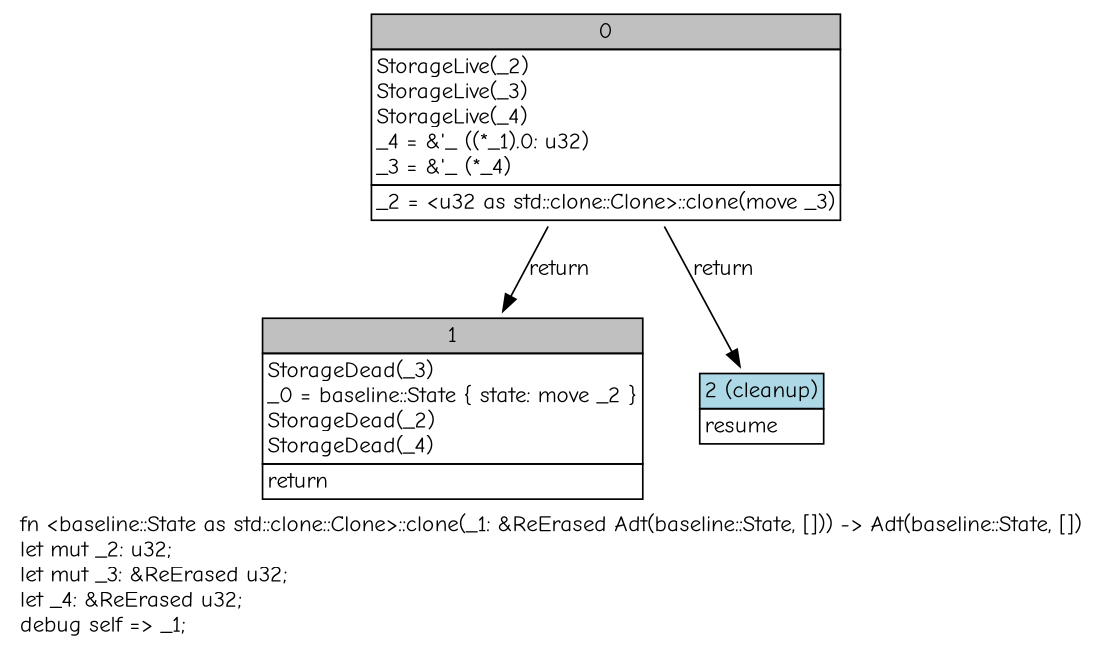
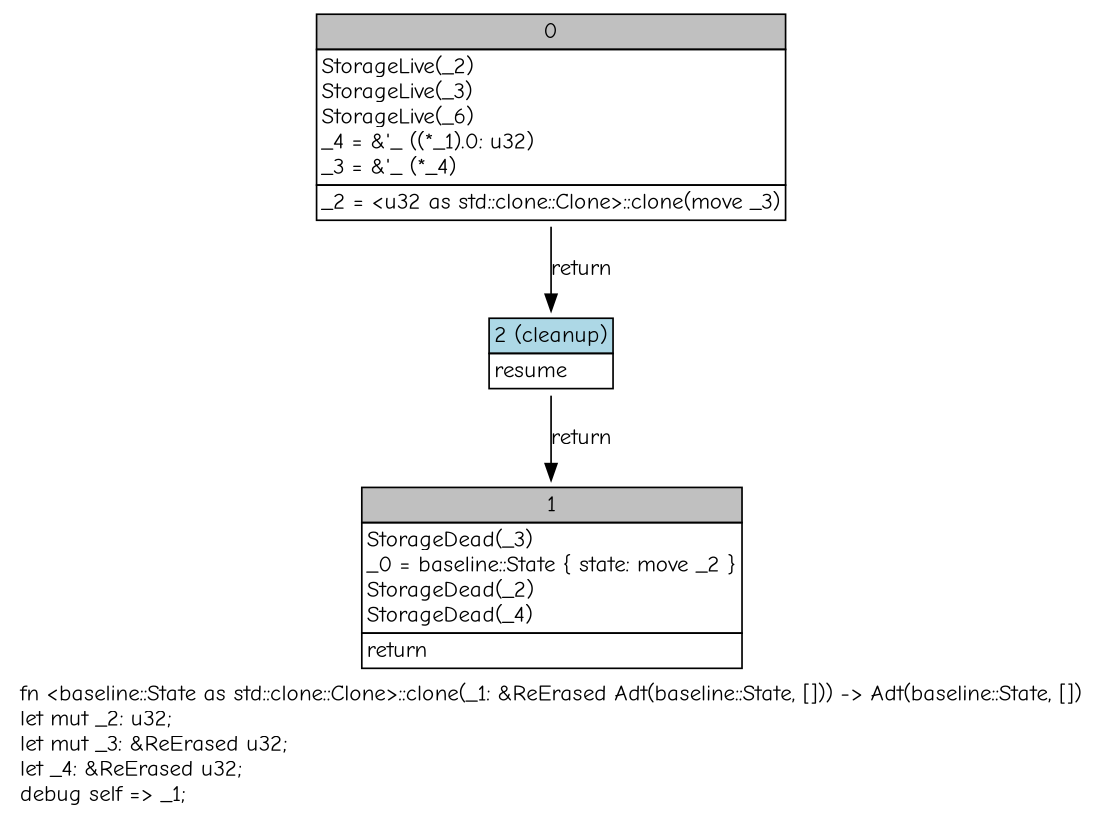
(453, 116) -> (398, 116)
(529, 261) -> (551, 430)
